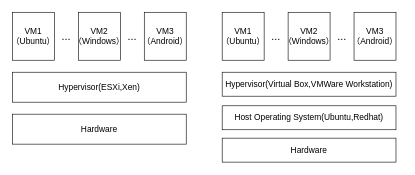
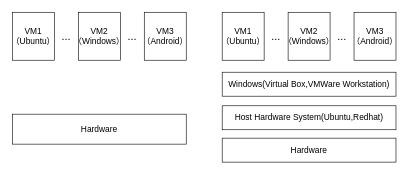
(309, 84) -> (309, 84)
(99, 87) -> none
(309, 118) -> (309, 118)
